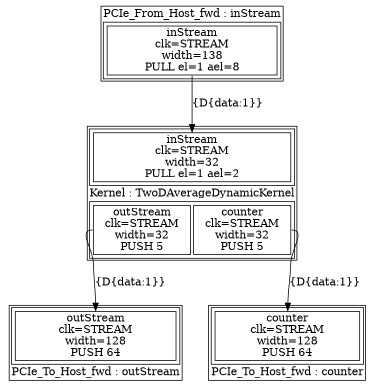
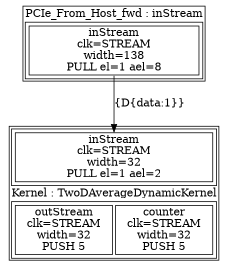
(96, 343) -> none
(287, 343) -> none
